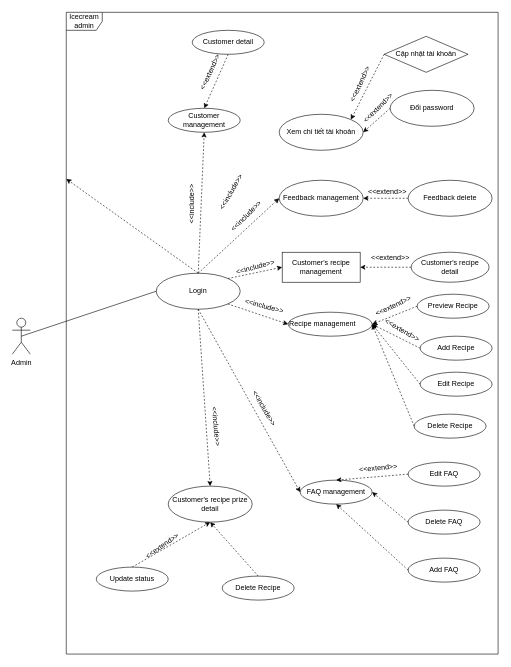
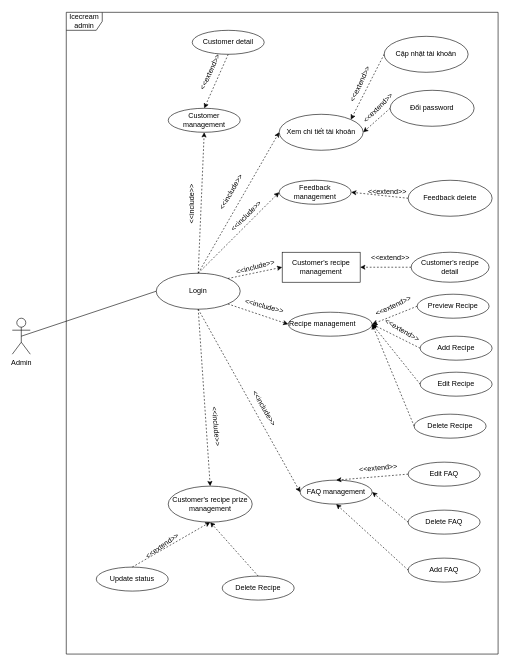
(426, 54) -> (426, 54)
(321, 198) -> (315, 192)
(193, 269) -> (232, 215)
(210, 504) -> (210, 504)
